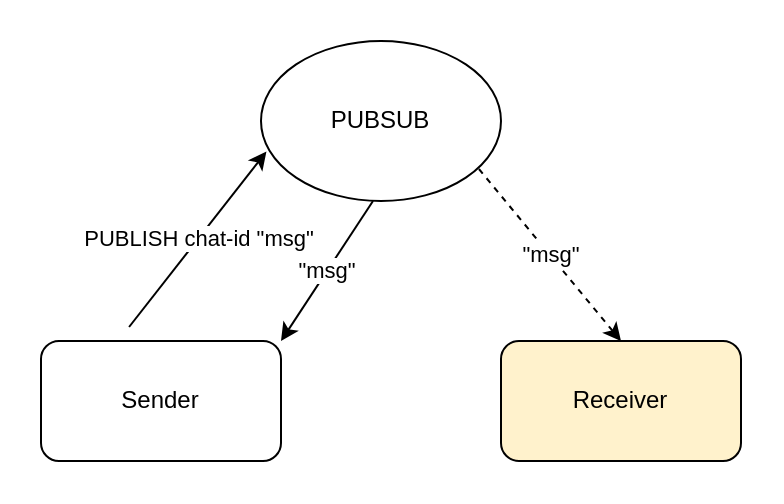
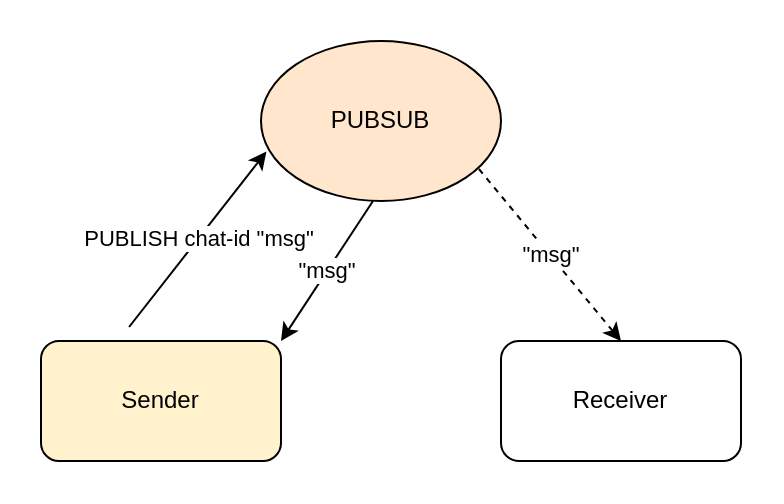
(381, 121) -> (381, 121)
(161, 401) -> (161, 401)
(621, 401) -> (621, 401)
